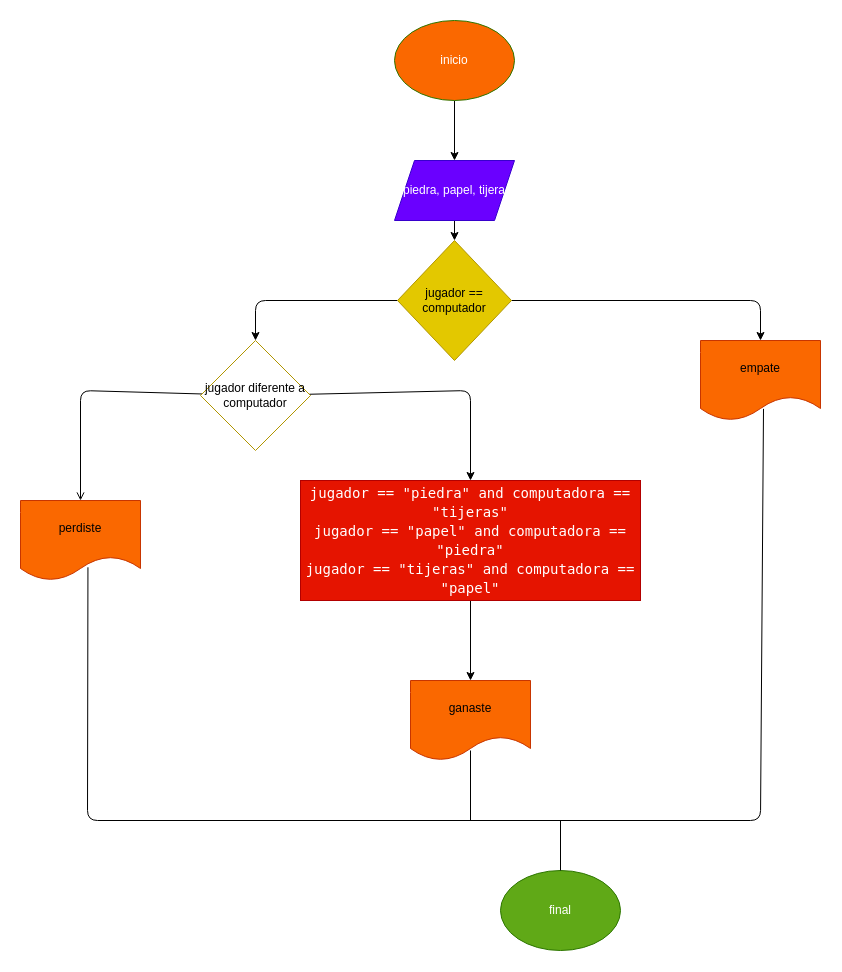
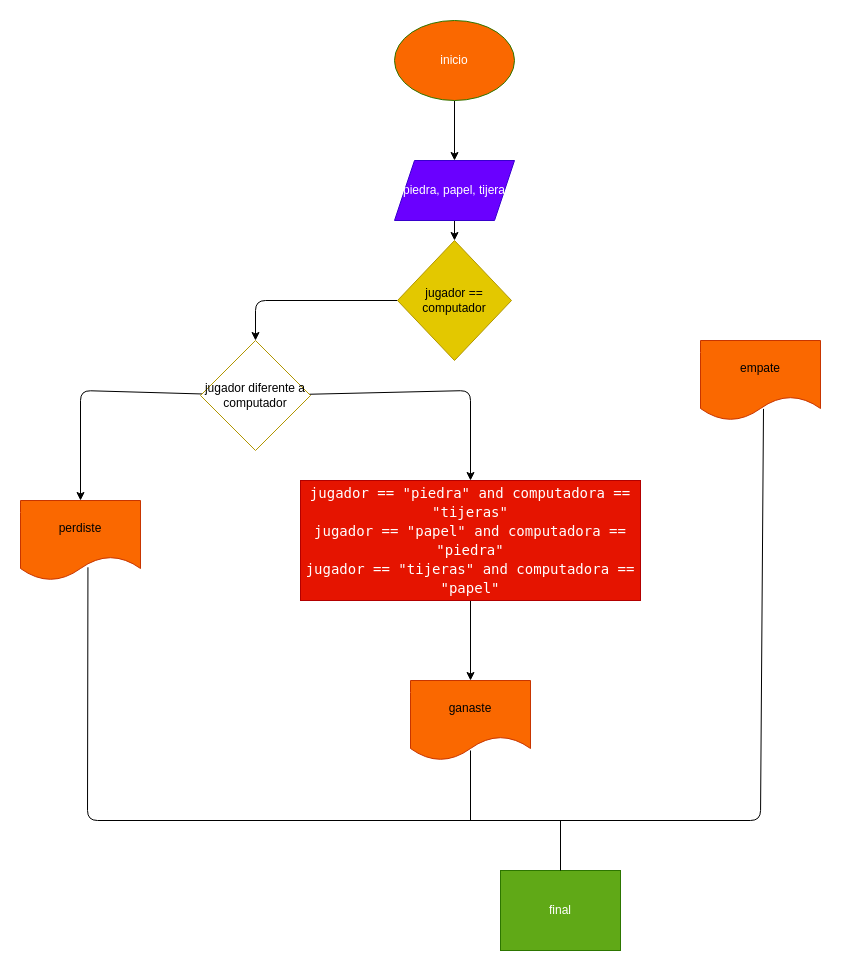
(648, 301) -> none
(81, 494) -> (81, 492)
(561, 911) -> (561, 911)
